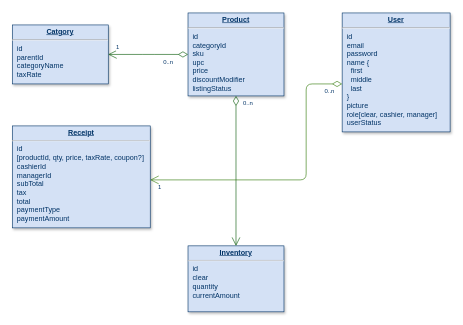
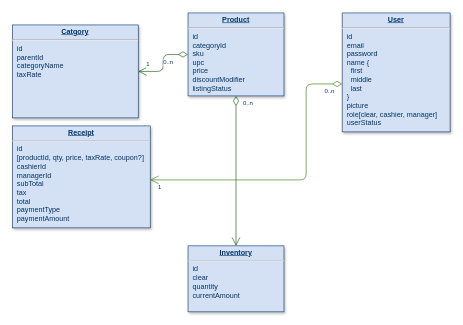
(60, 54) -> (75, 71)
